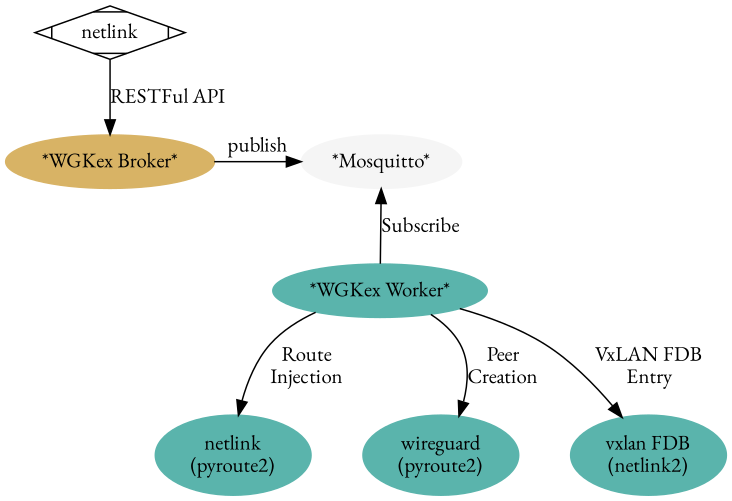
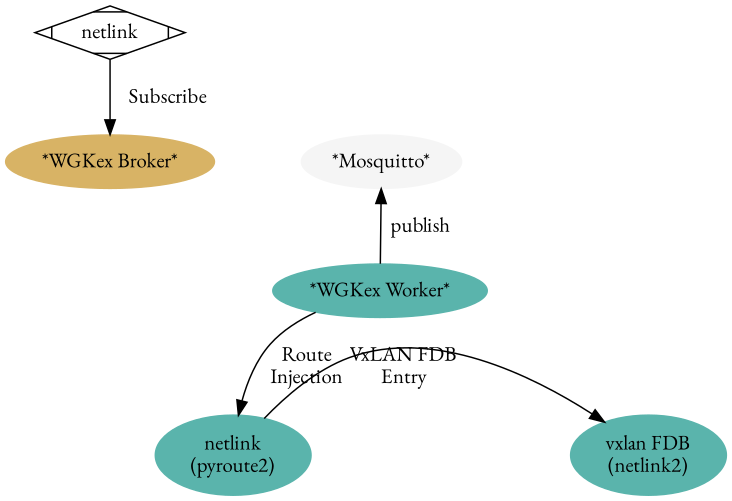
(168, 97) -> (168, 97)
(250, 162) -> none
(421, 226) -> (421, 226)
(545, 344) -> (424, 349)
(441, 455) -> none
